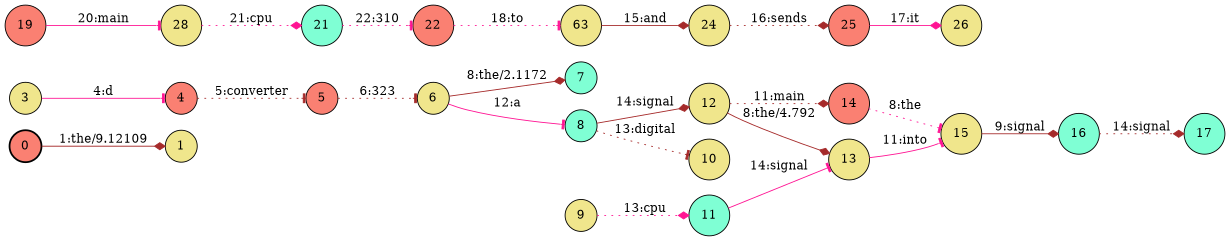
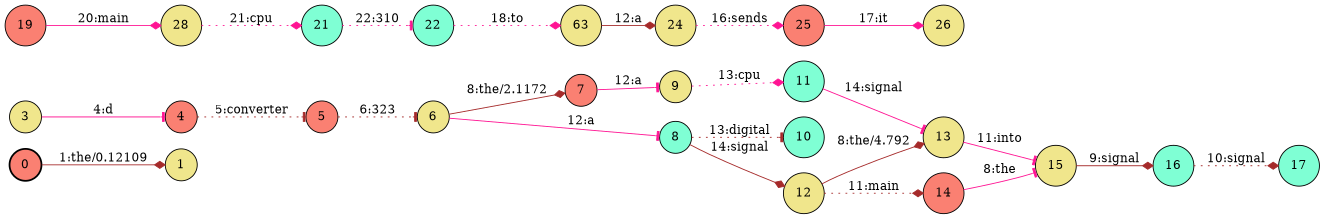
(645, 19) -> (628, 19)
(101, 26) -> (98, 26)
(433, 26) -> (433, 26)
(505, 26) -> (502, 26)
(774, 26) -> (734, 26)
(581, 78) -> (581, 90)
none -> (626, 89)
(903, 118) -> (998, 182)
(1142, 127) -> (1236, 159)
(103, 140) -> (103, 158)
(709, 160) -> (804, 137)
